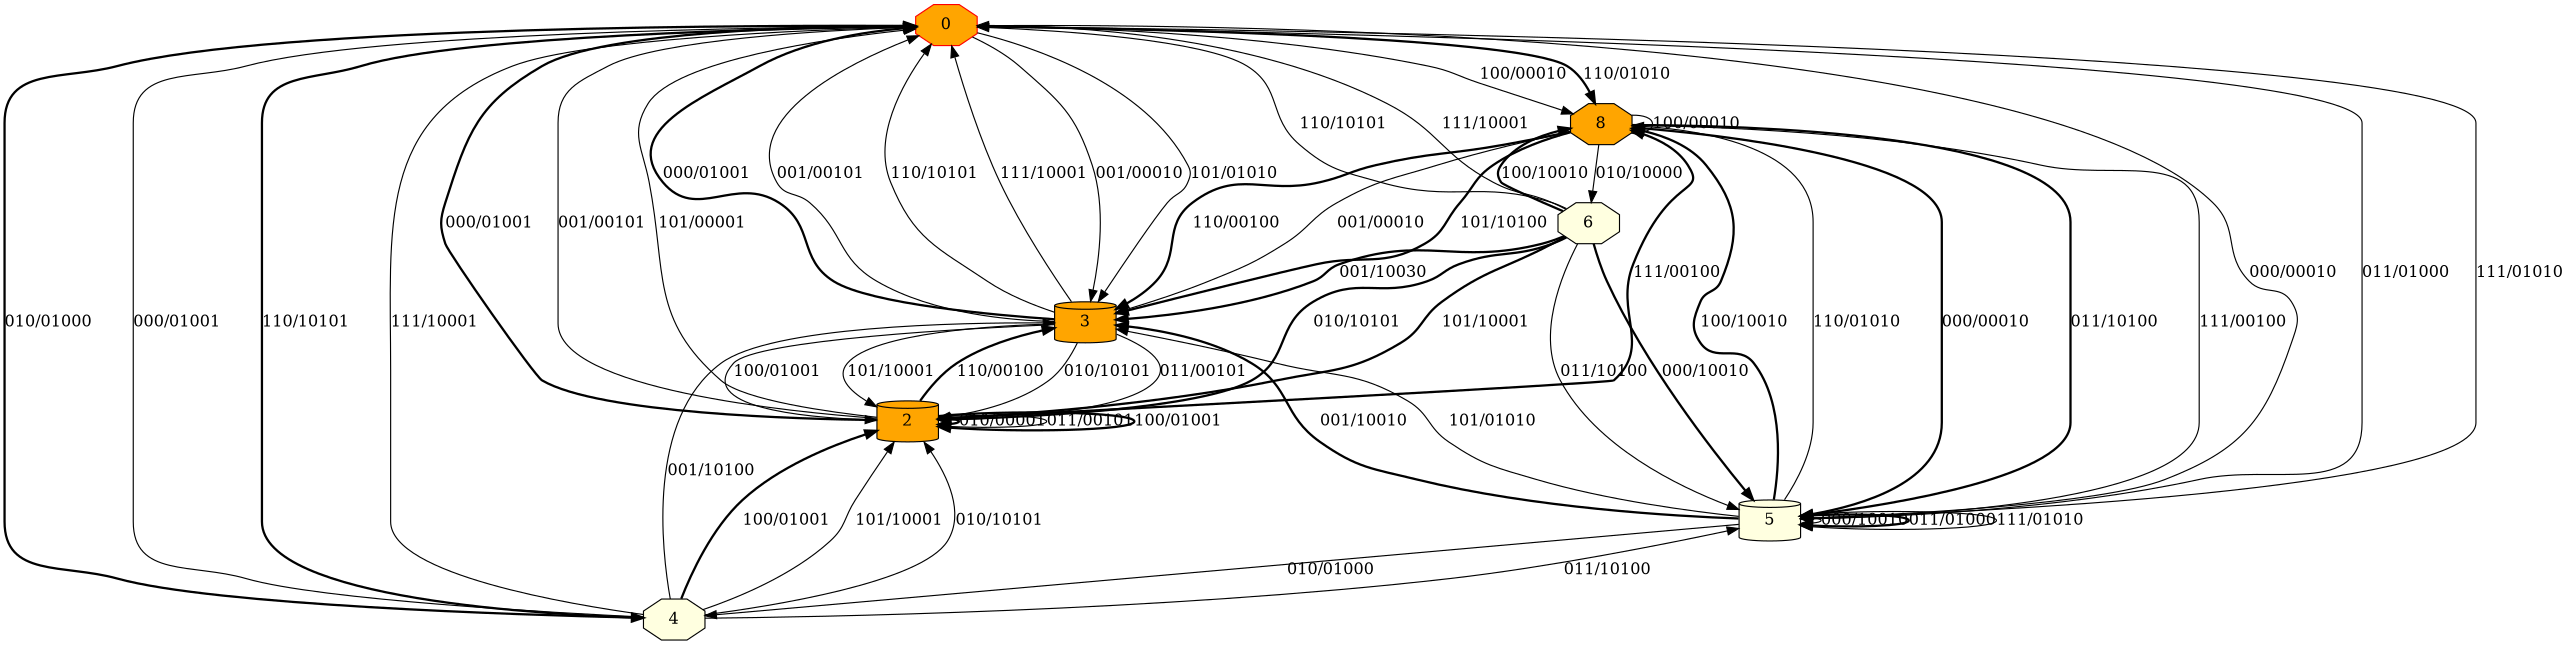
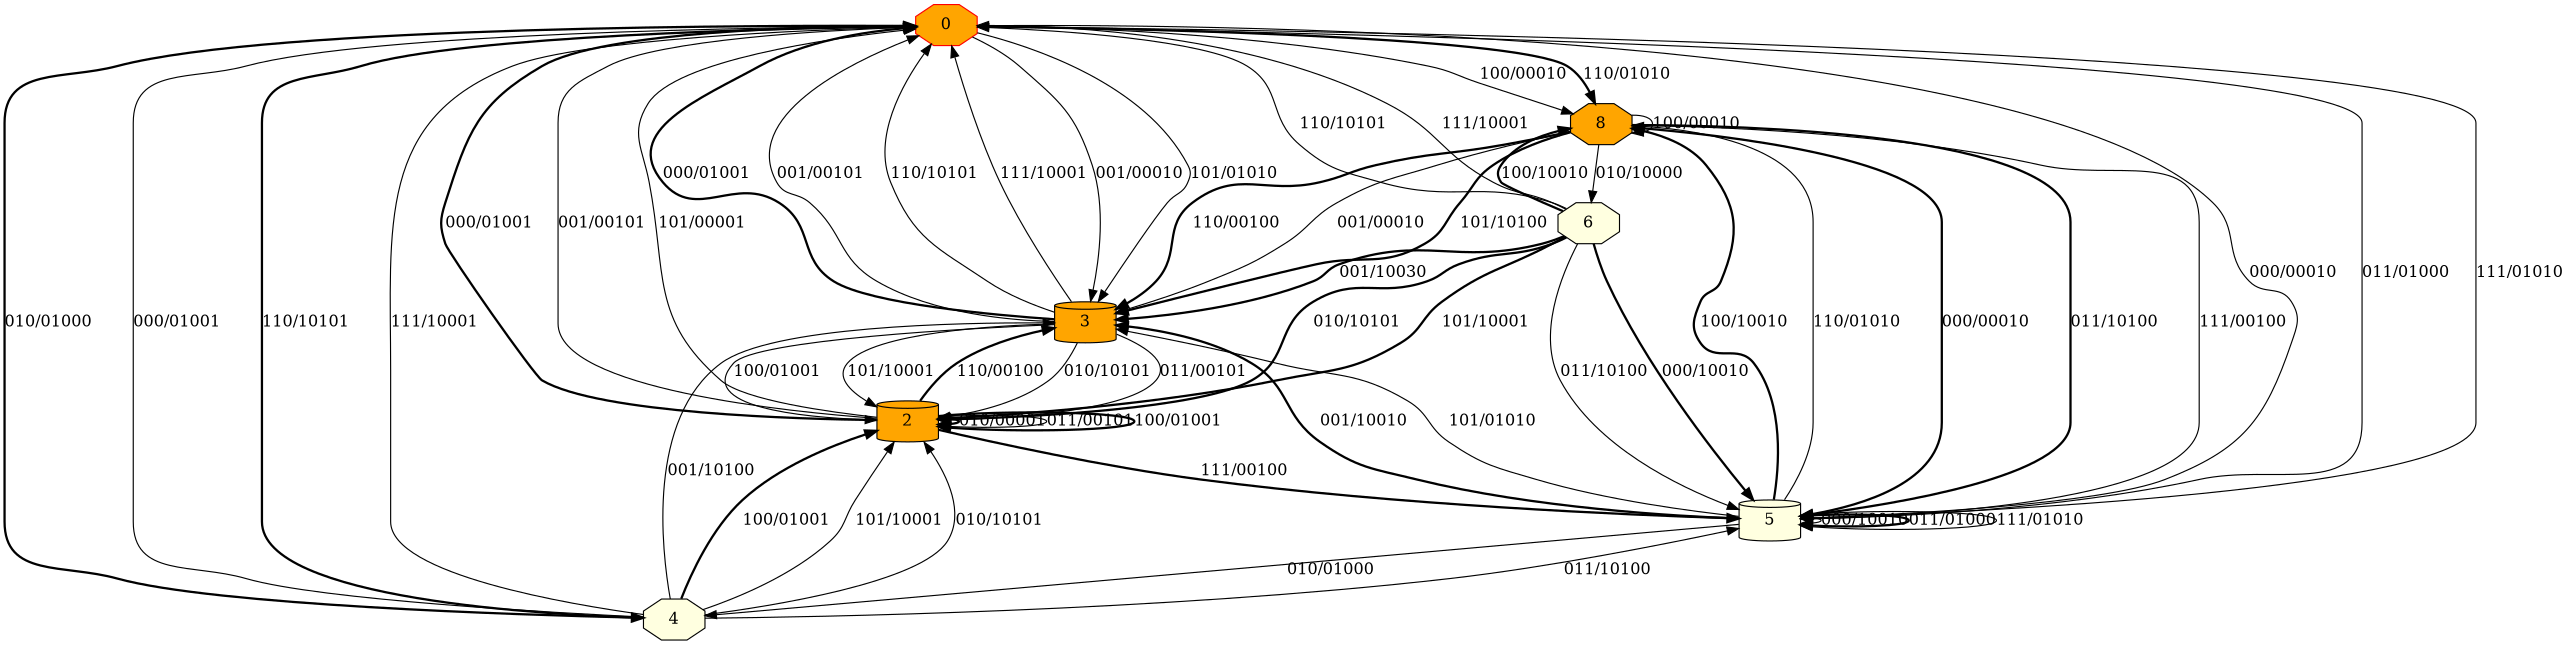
(1425, 392) -> (1331, 494)
